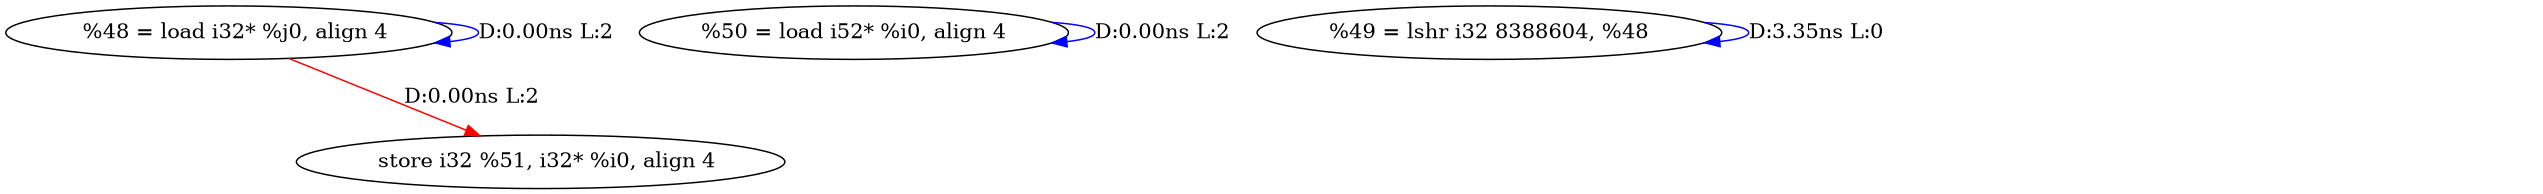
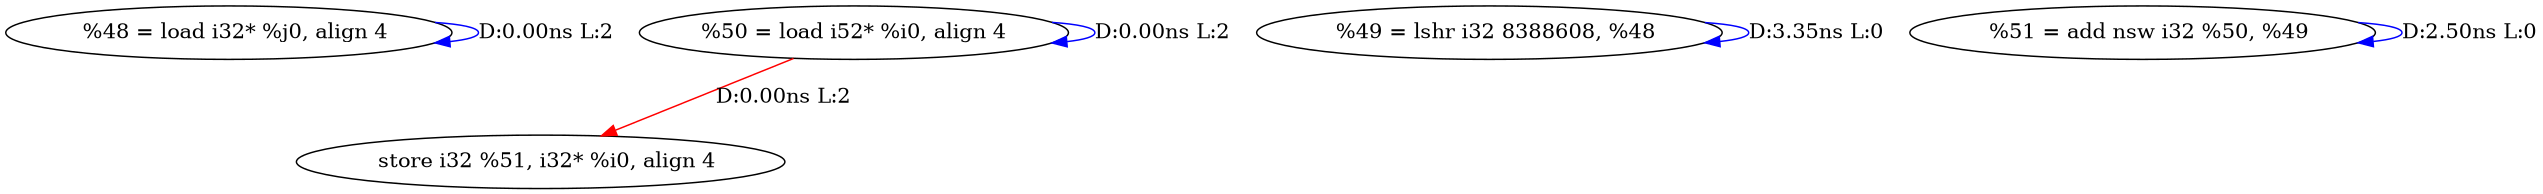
(1489, 33) -> (1489, 33)
none -> (2143, 33)
(378, 94) -> (705, 94)
